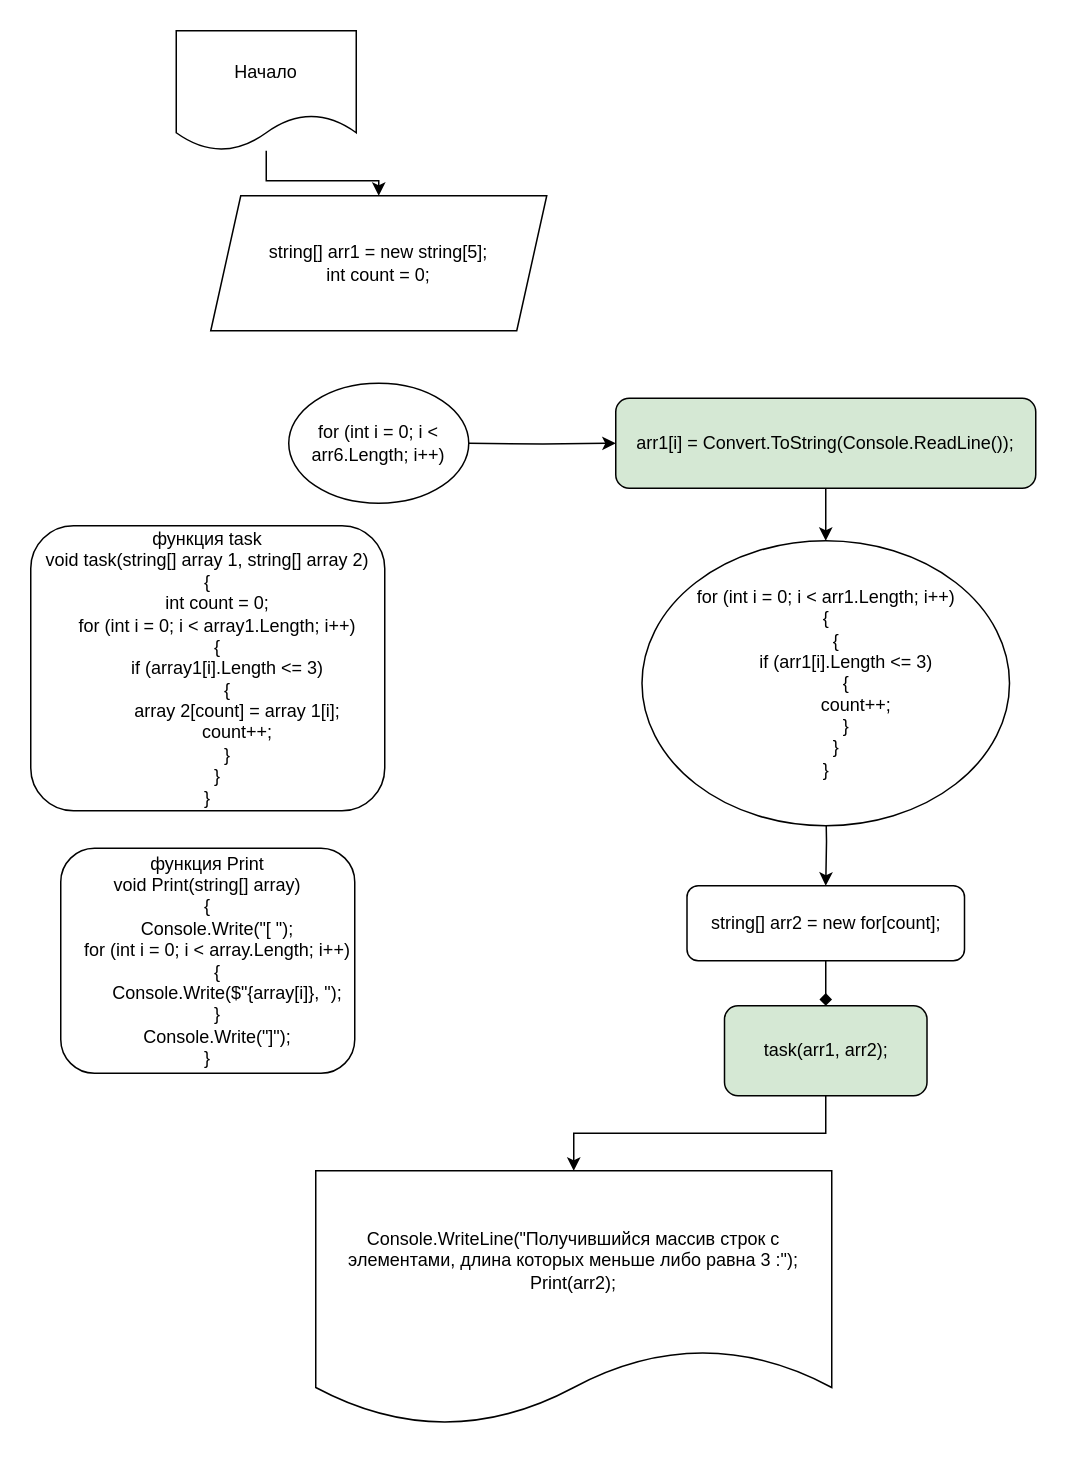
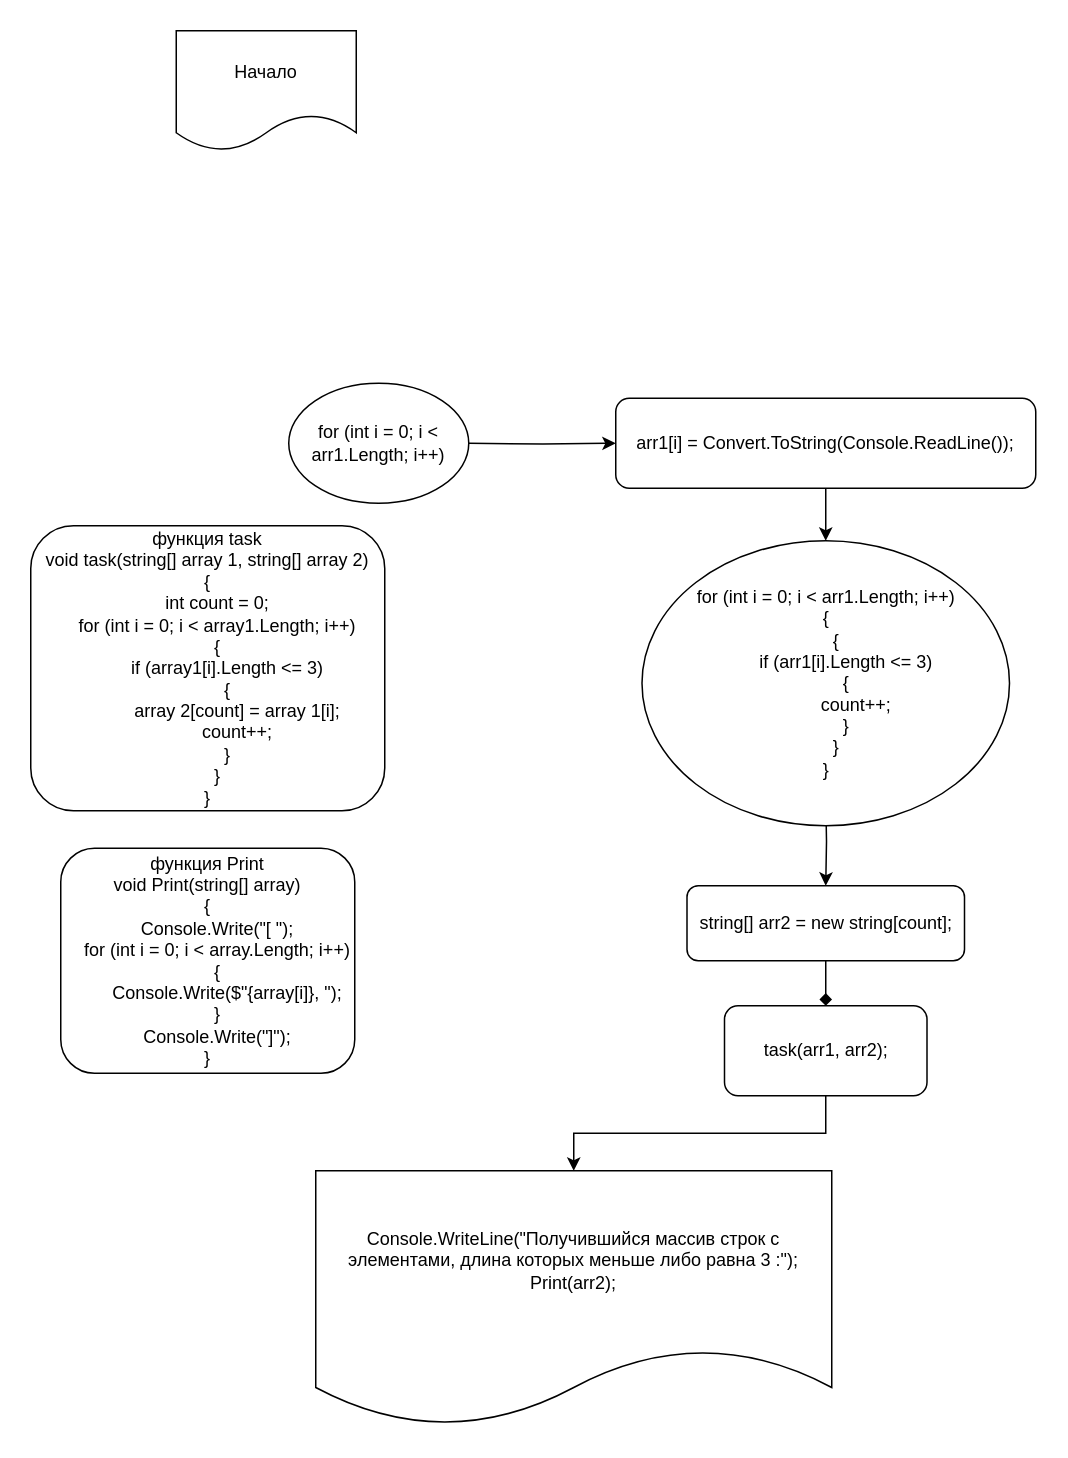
(309, 181) -> none
(379, 263) -> none
(379, 443) -> (379, 443)
(826, 443) -> (826, 443)
(827, 923) -> (827, 923)
(826, 1051) -> (826, 1051)
